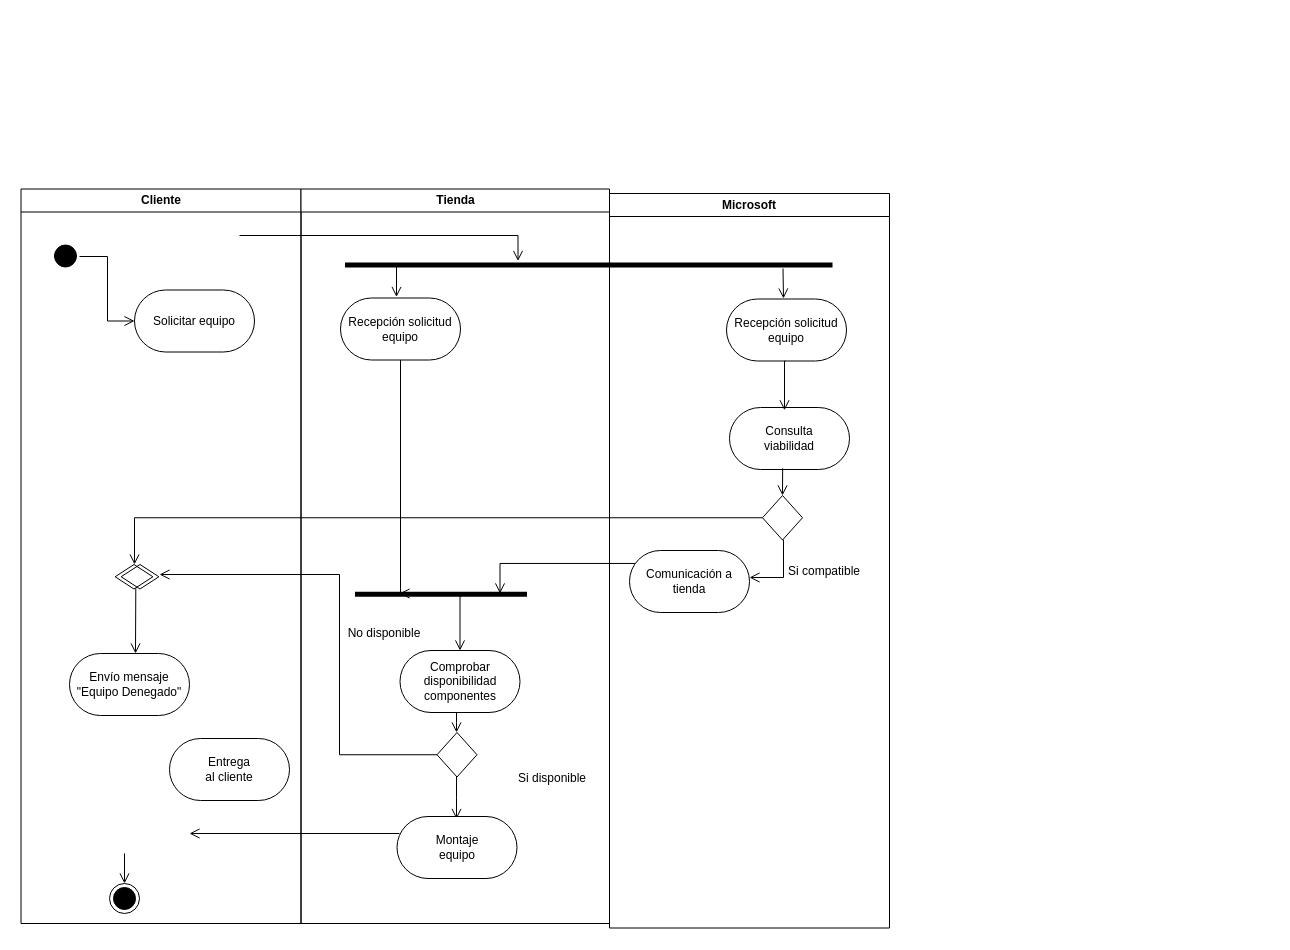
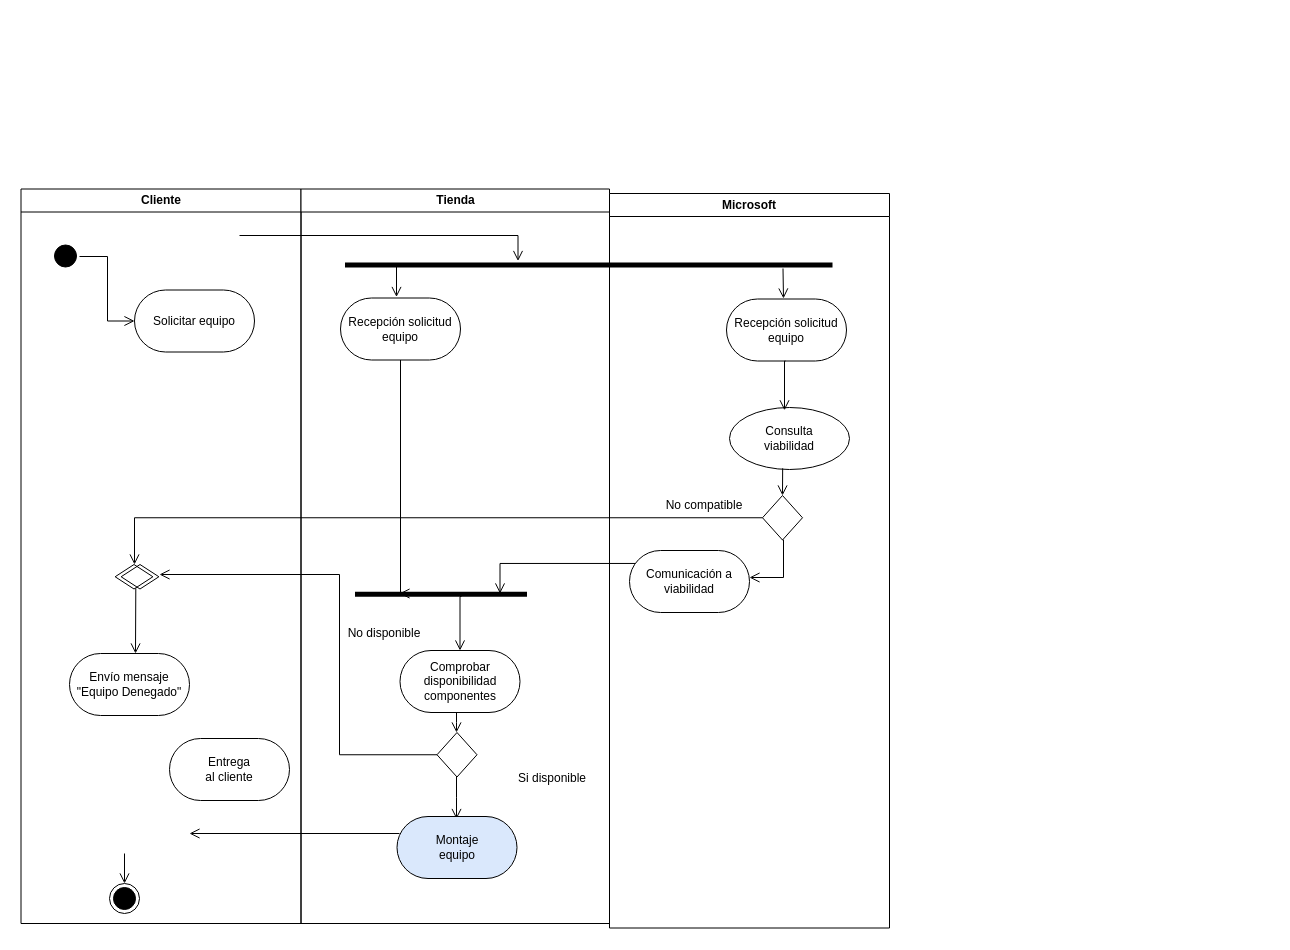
(790, 439) -> (790, 439)
none -> (705, 506)
(825, 571) -> none
(690, 582) -> (690, 582)
(457, 848) -> (457, 848)
